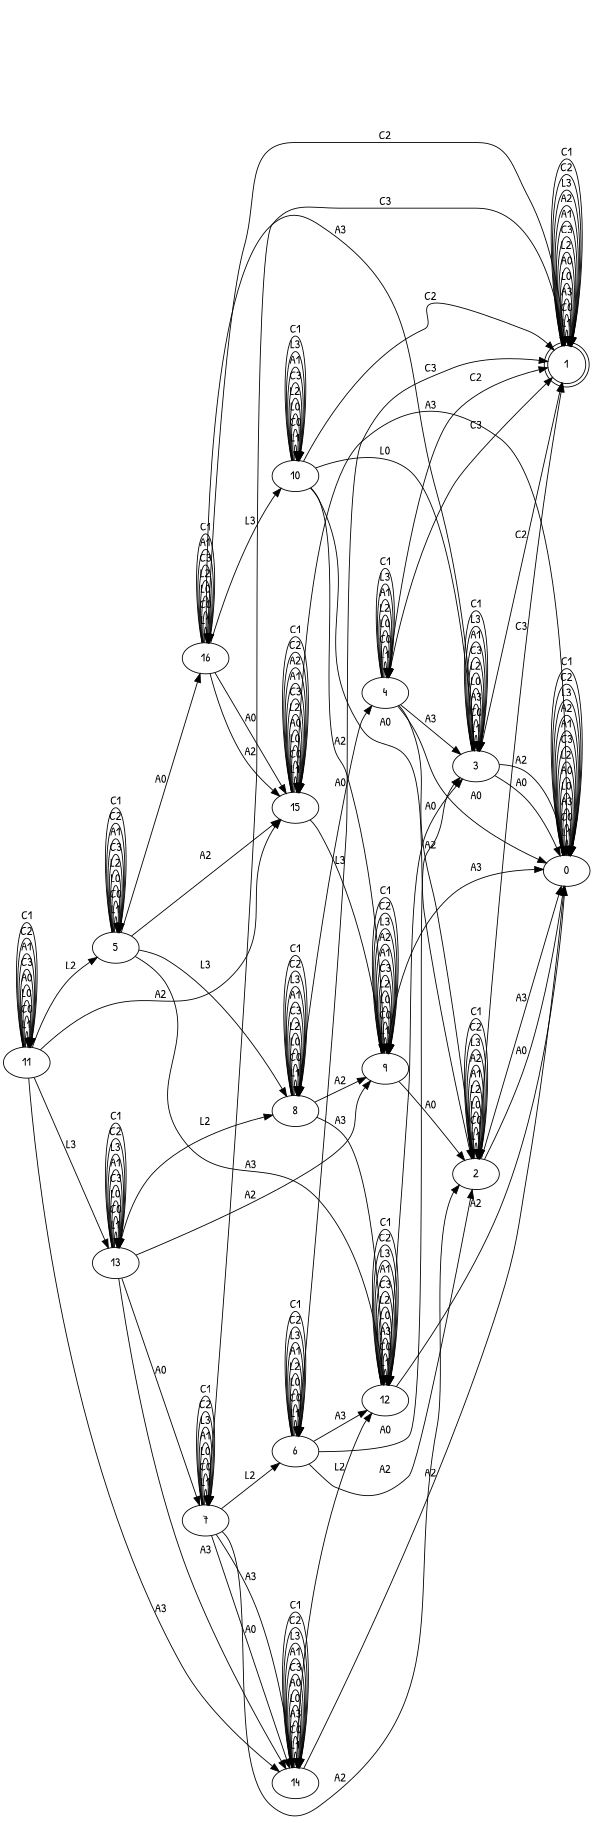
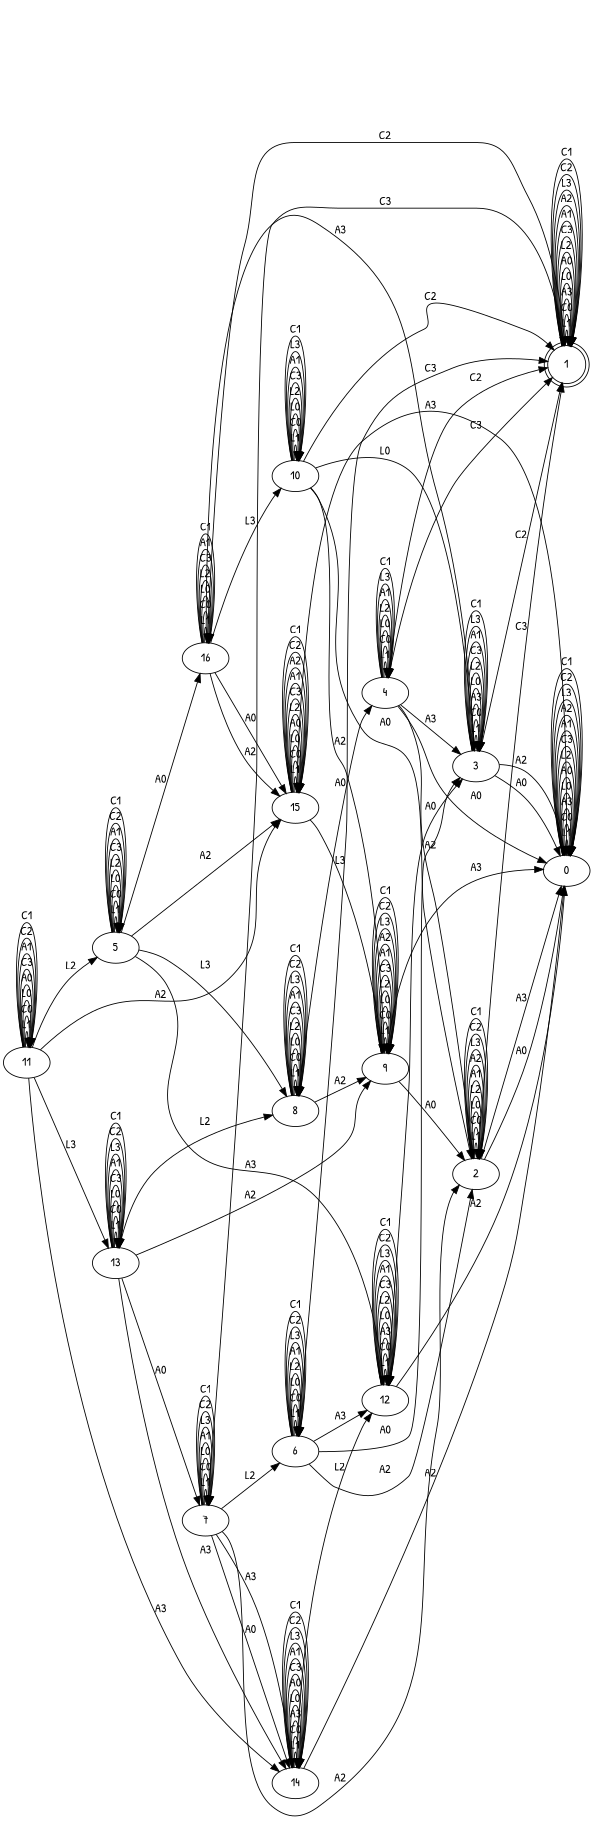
(372, 1237) -> none
